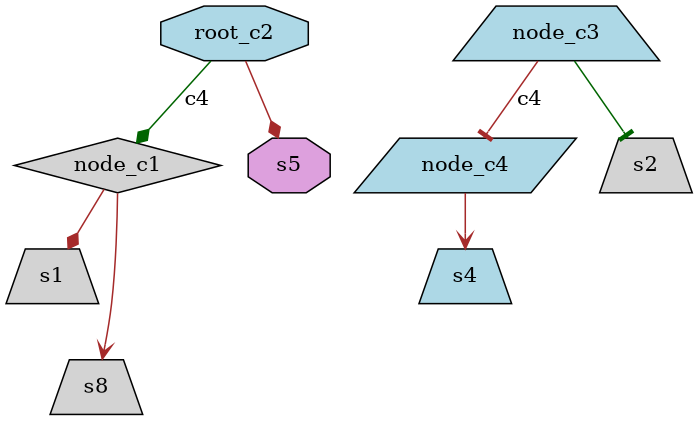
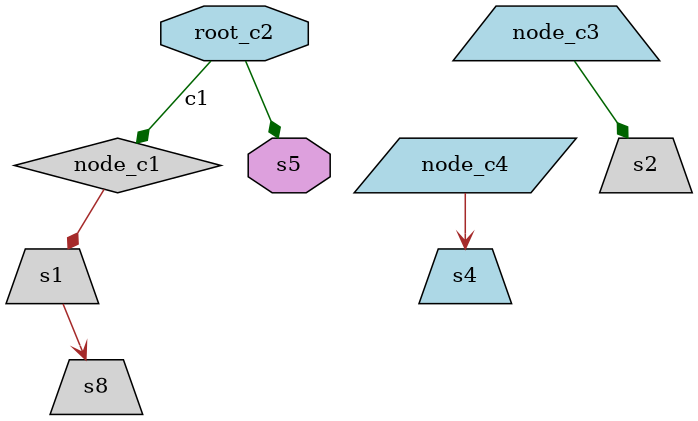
(258, 91) -> (258, 91)
(513, 96) -> none
(599, 96) -> (599, 96)
(197, 99) -> (197, 99)
(115, 269) -> (72, 325)
